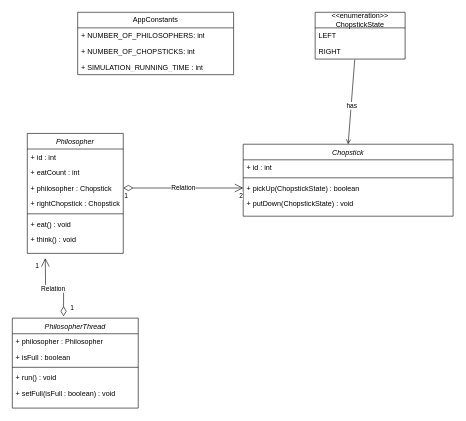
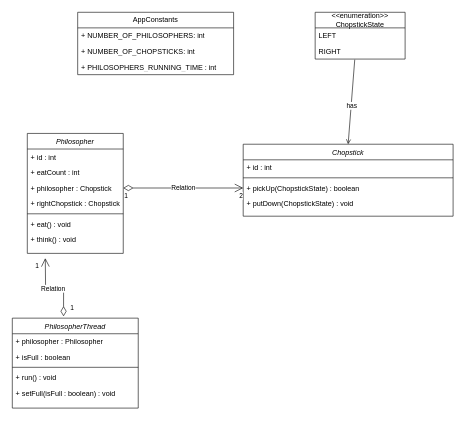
(139, 68) -> (143, 68)
